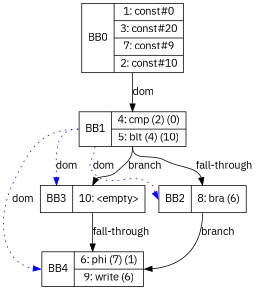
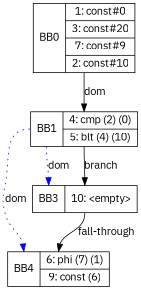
(203, 199) -> none
(109, 277) -> (75, 277)
